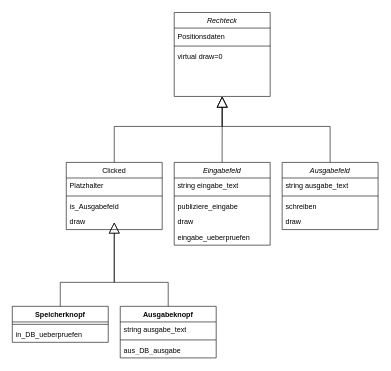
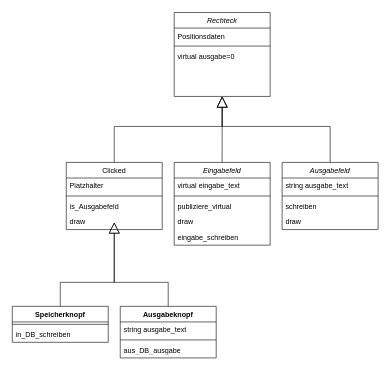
(203, 56) -> (209, 56)
(213, 186) -> (214, 186)
(210, 206) -> (209, 206)
(217, 238) -> (210, 238)
(51, 335) -> (44, 335)
